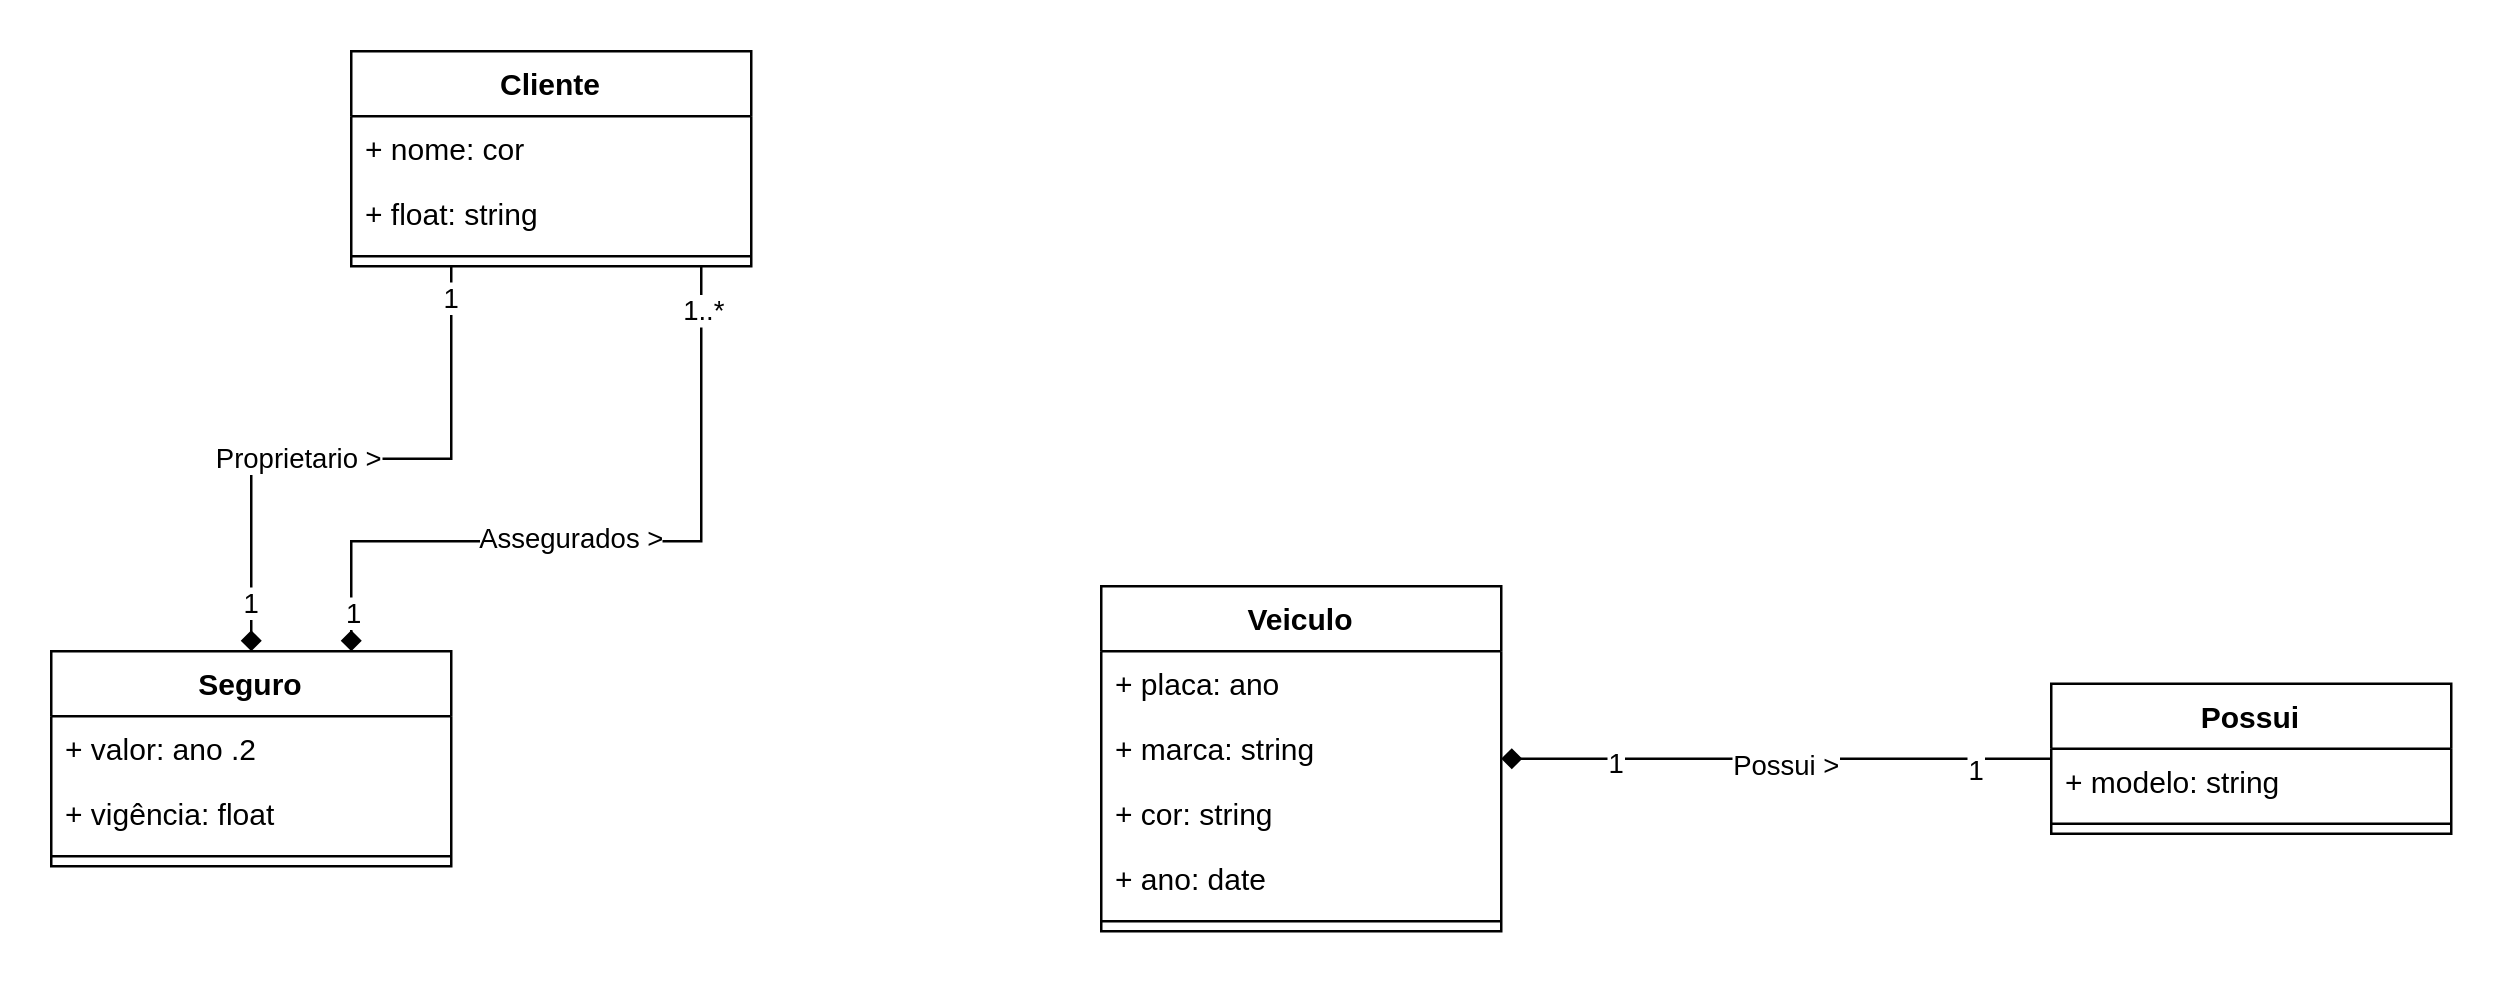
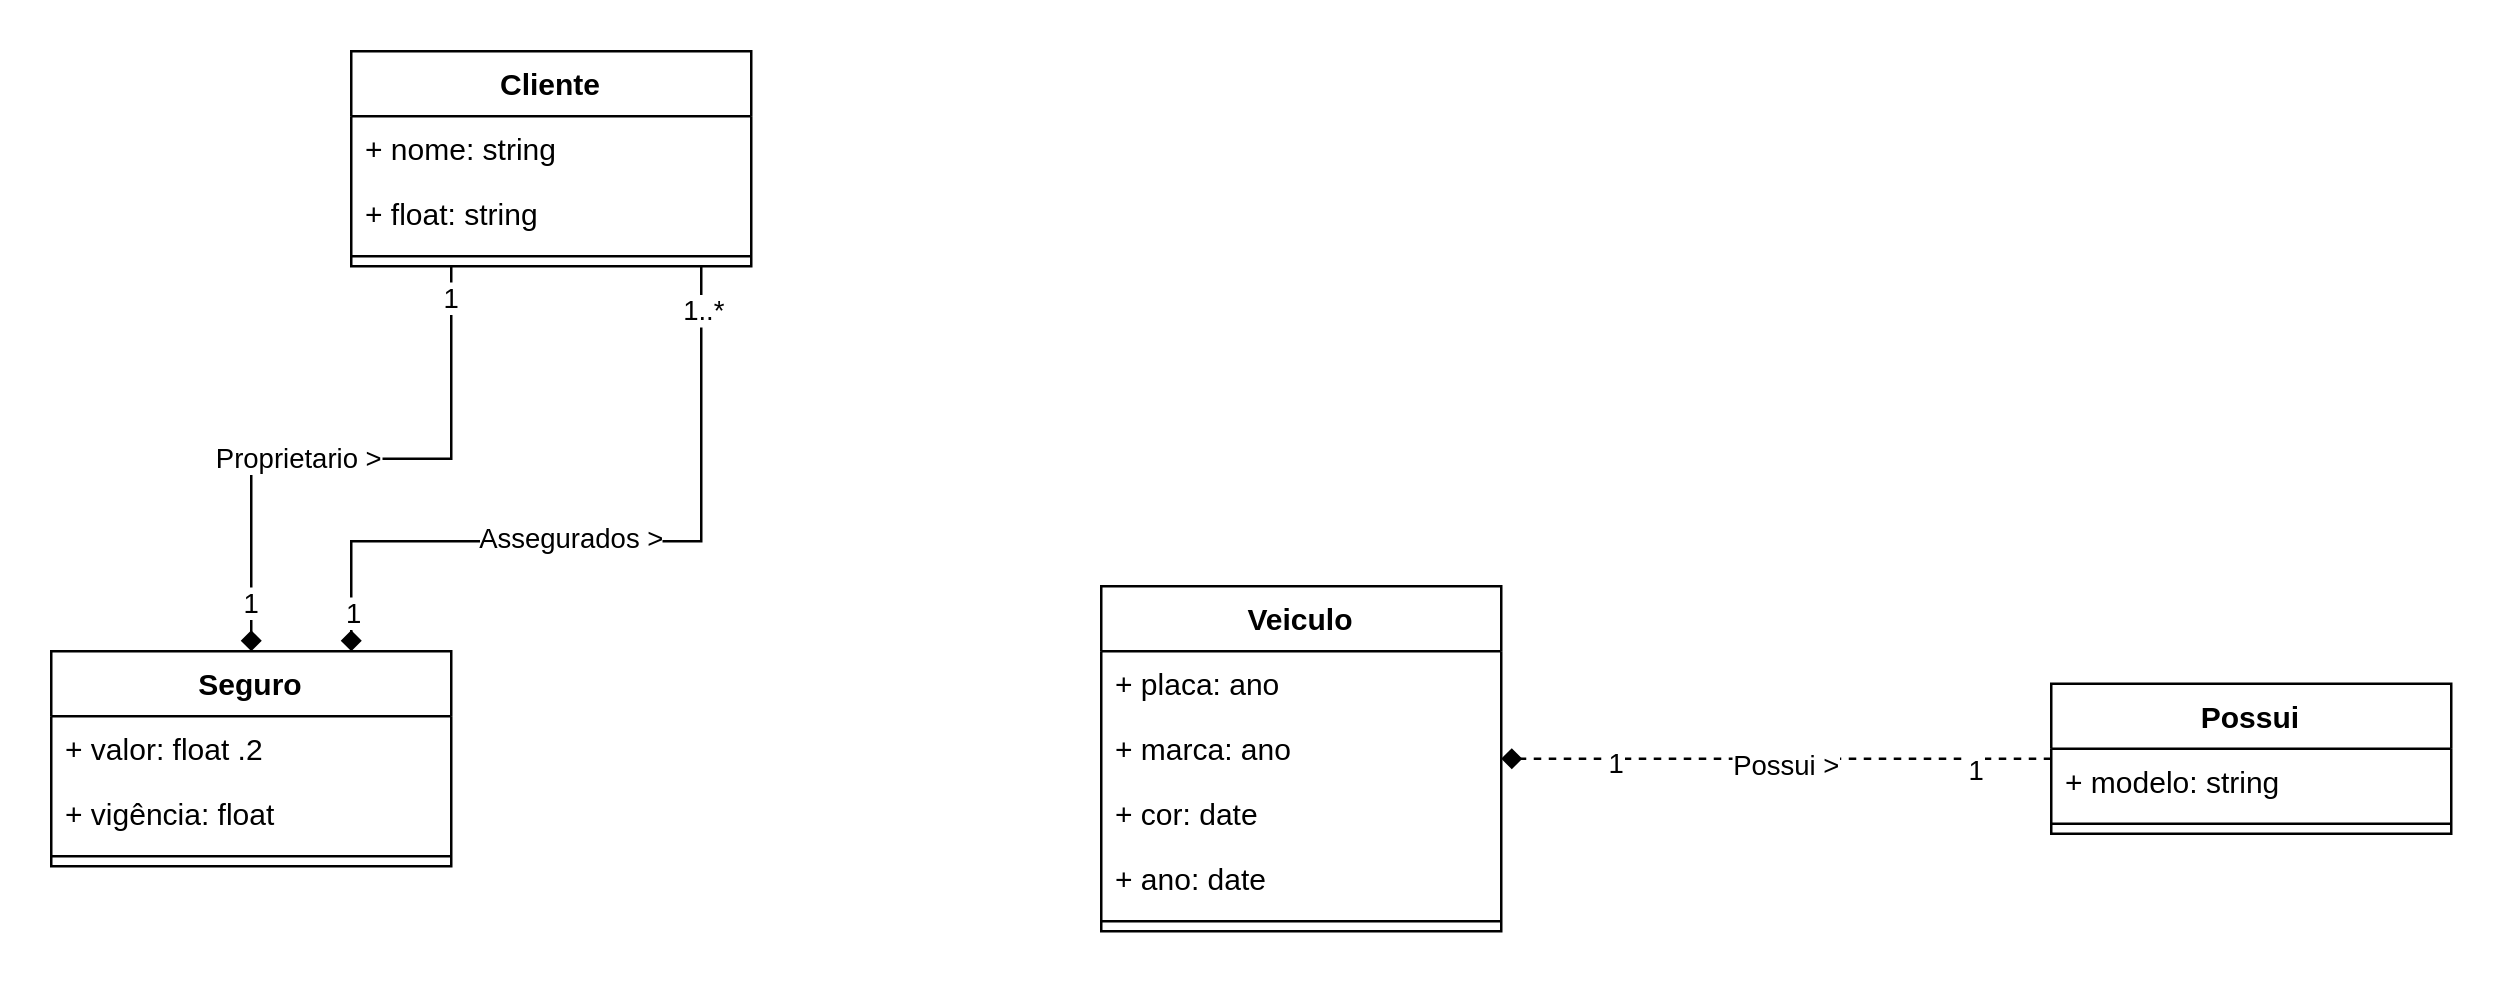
(447, 152) -> (468, 152)
(169, 752) -> (182, 752)
(1227, 752) -> (1205, 752)
(1904, 759) -> (1904, 759)
(1210, 817) -> (1197, 817)
